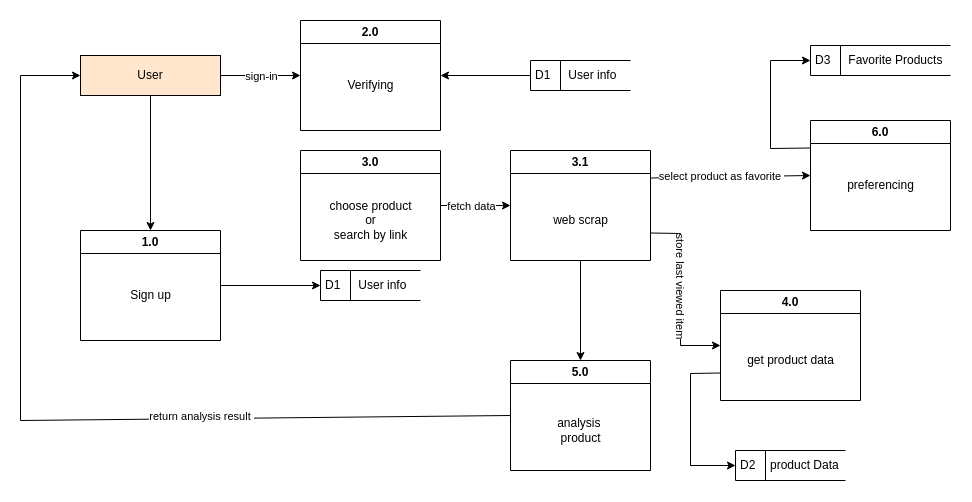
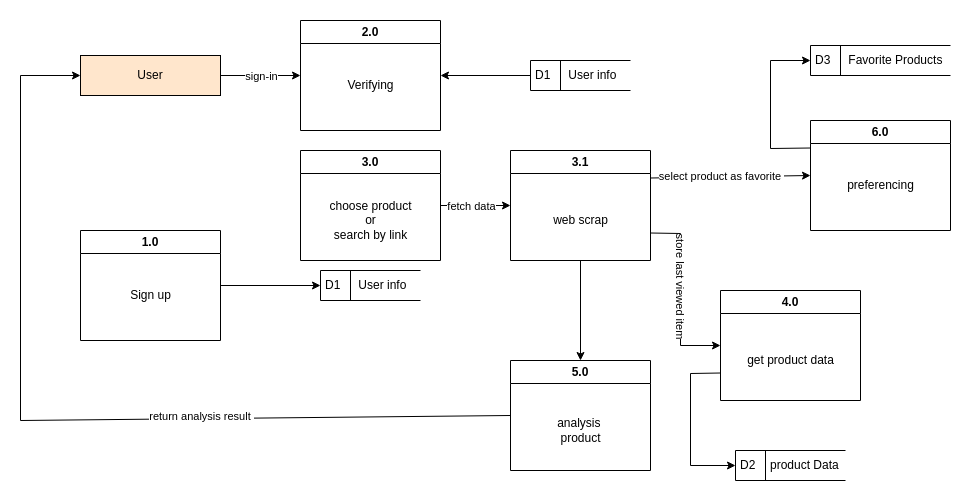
(151, 160) -> none
